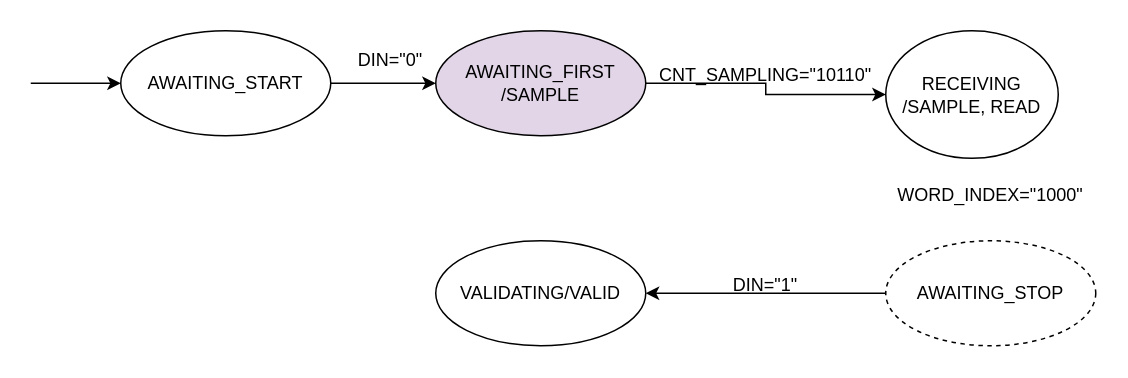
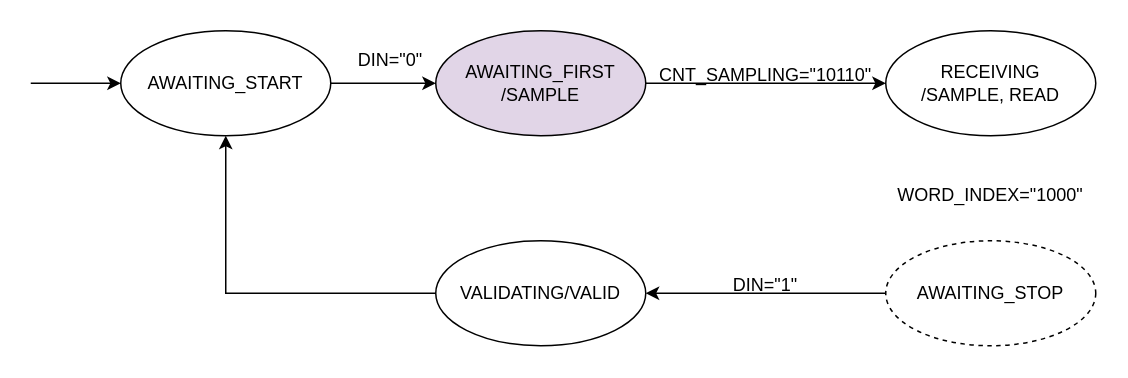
(972, 95) -> (991, 83)
none -> (258, 293)
